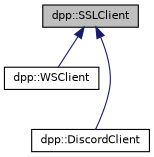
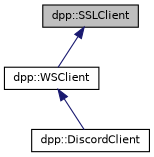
(110, 84) -> (74, 114)
